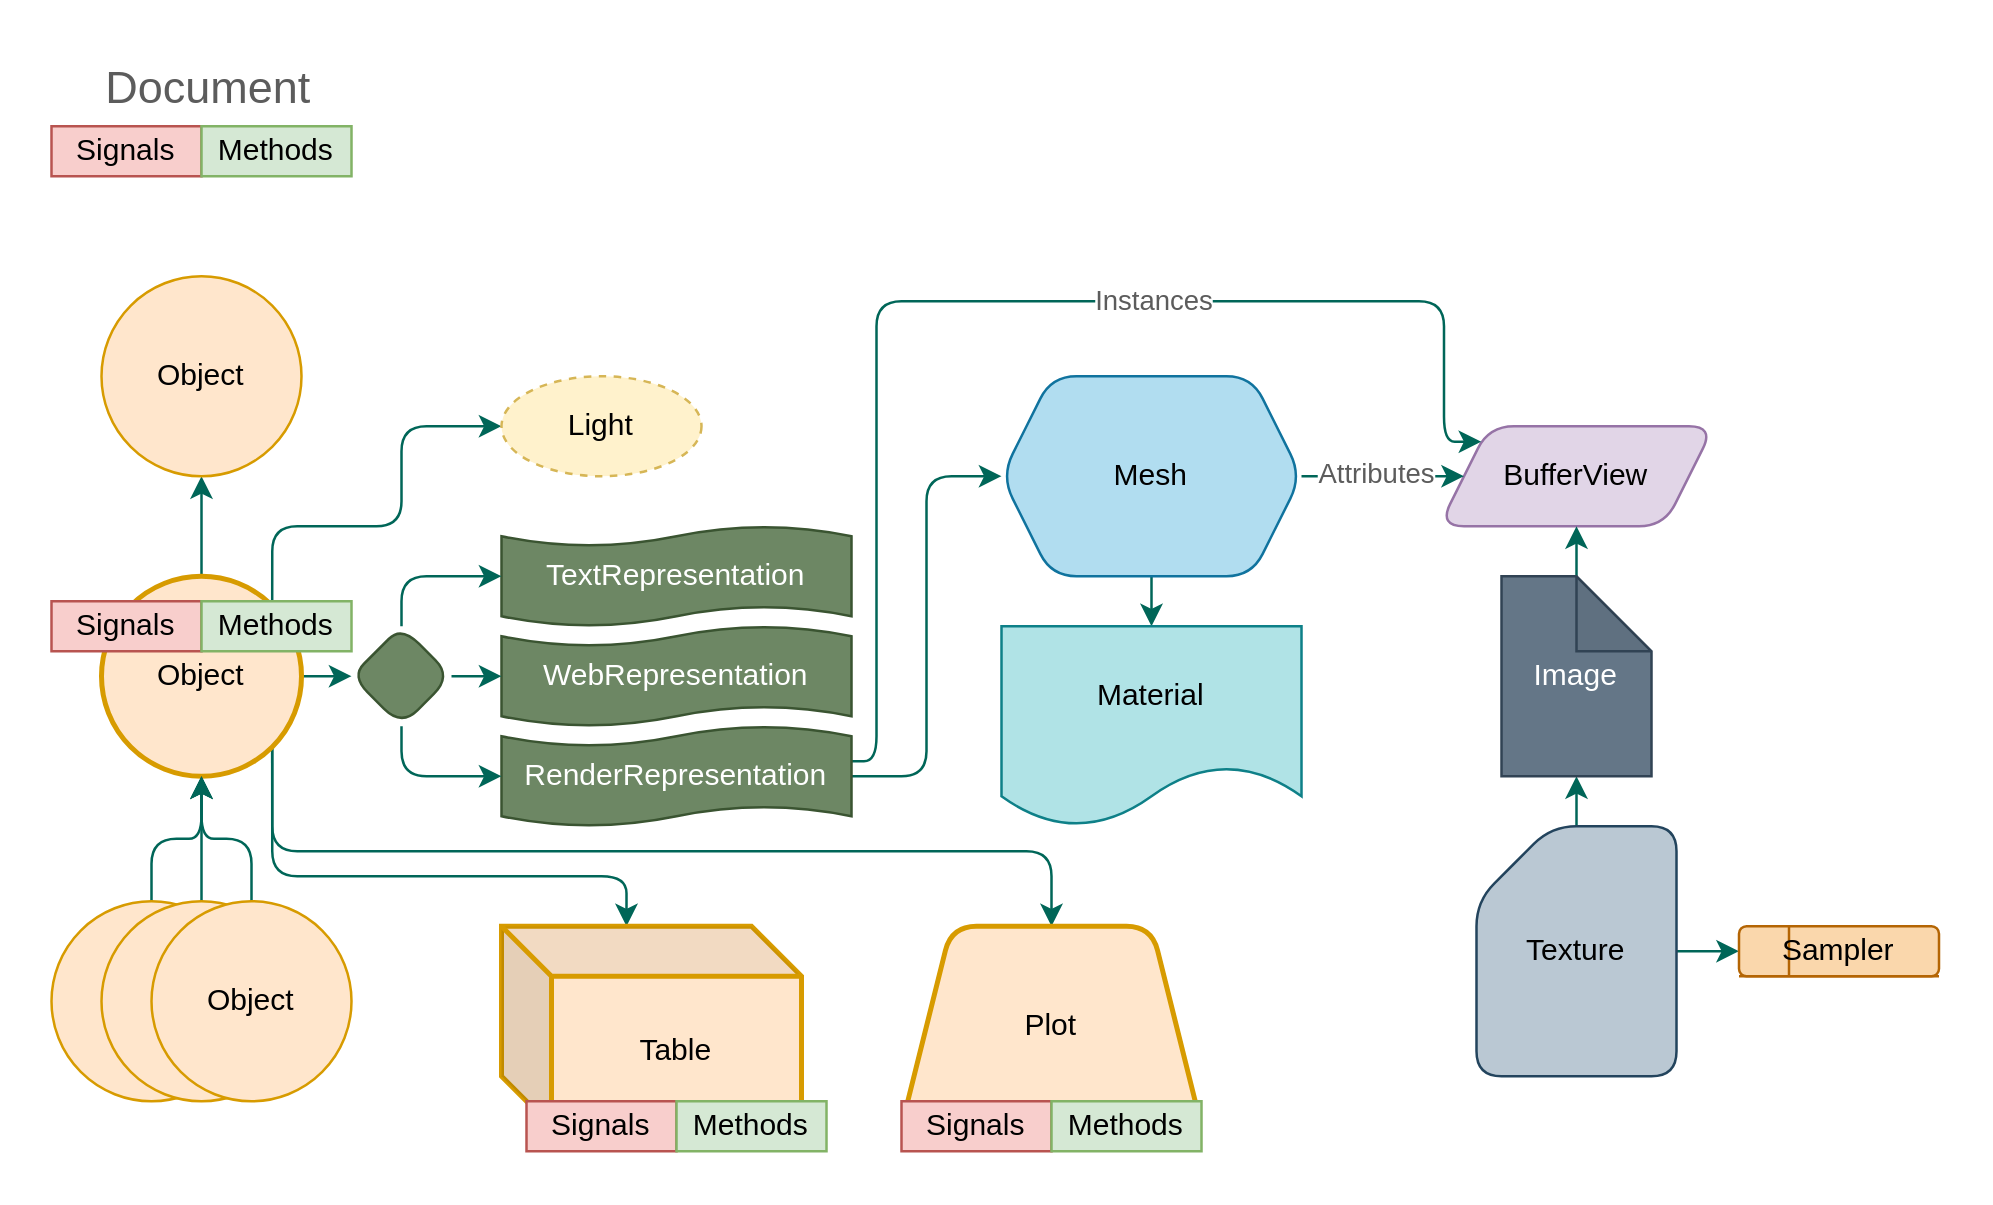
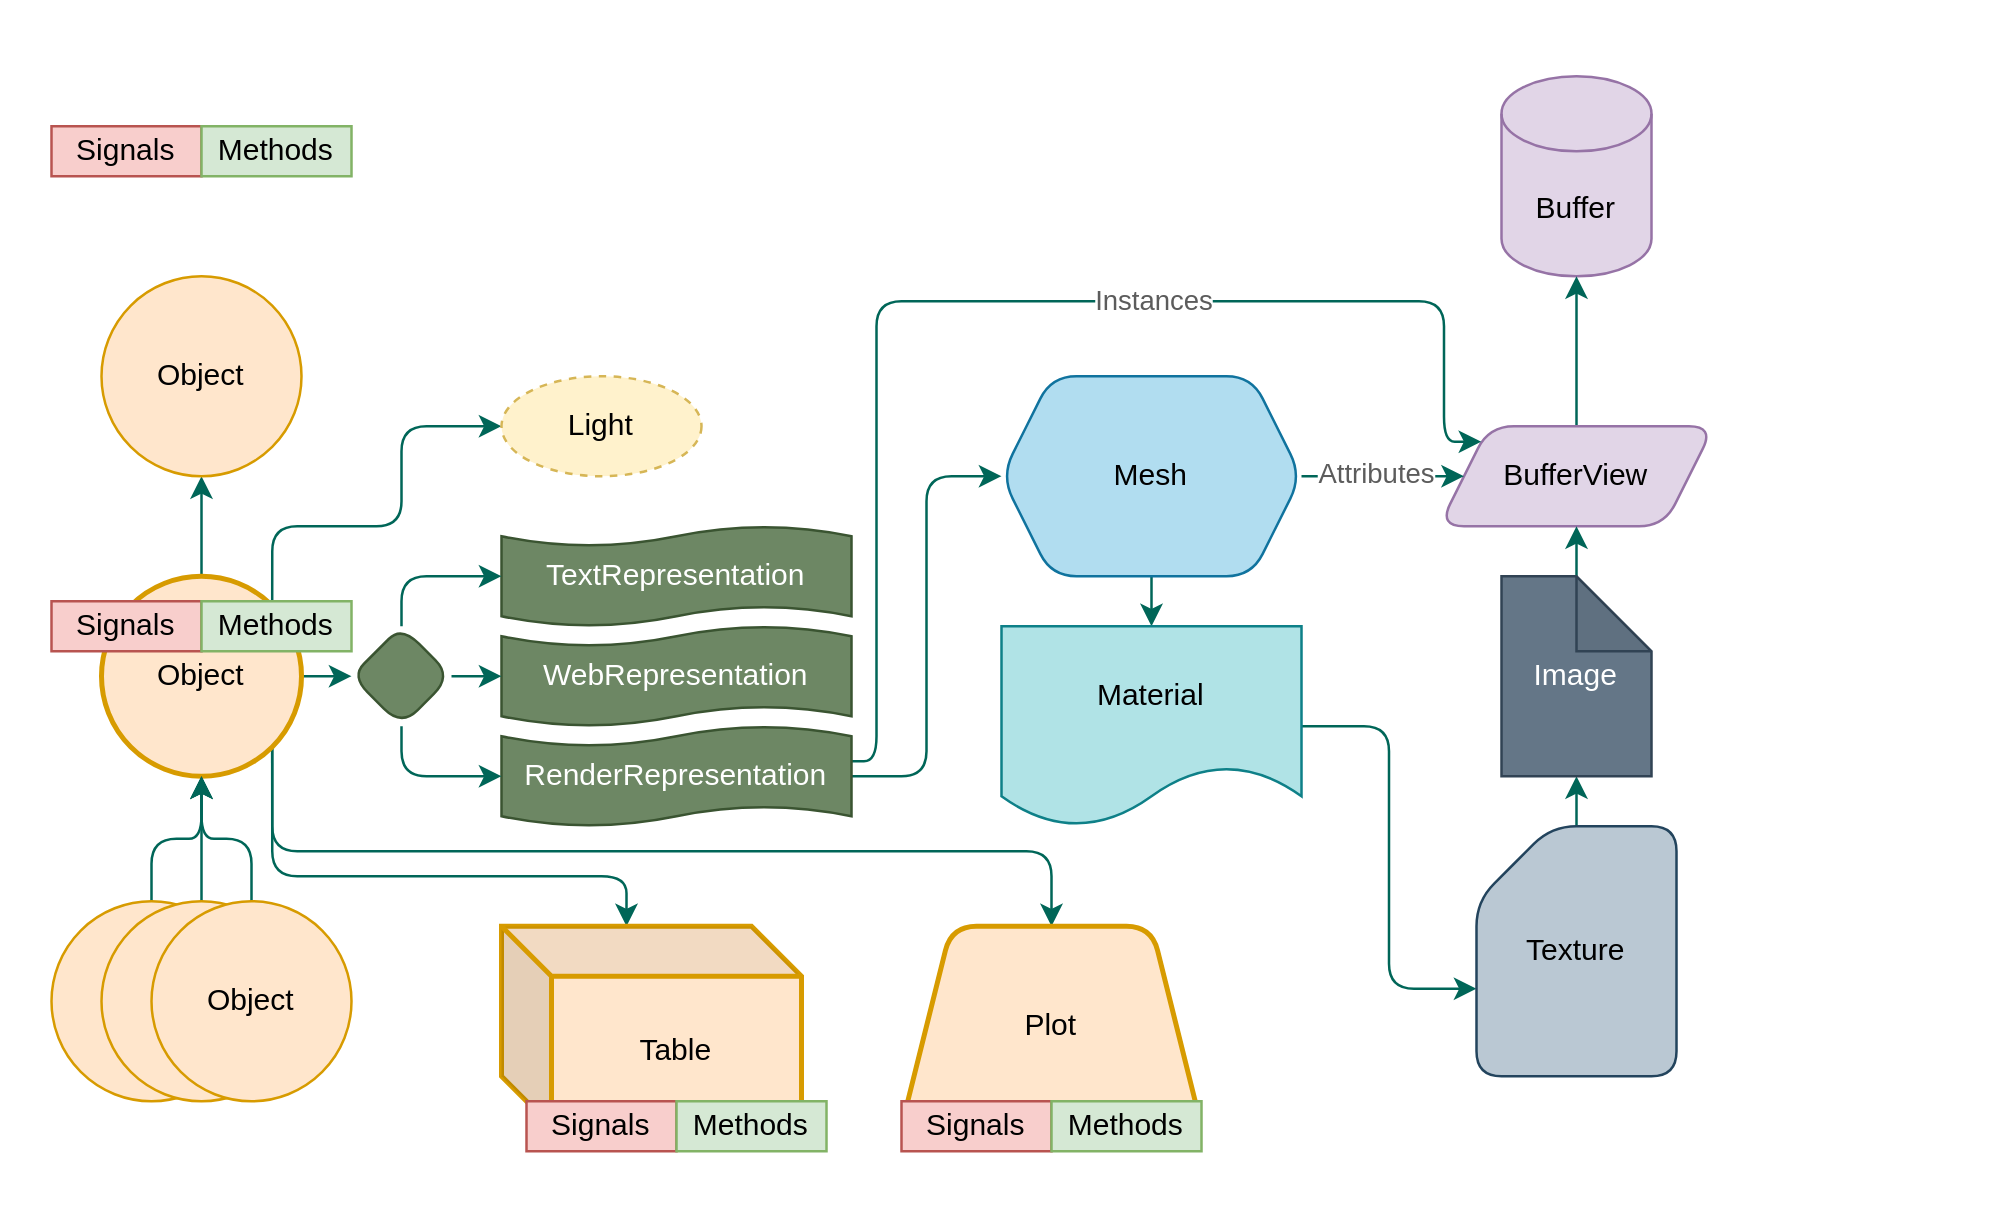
(226, 89) -> none
none -> (1576, 176)
none -> (1576, 359)
none -> (1389, 849)
(1700, 951) -> none
(1839, 951) -> none
